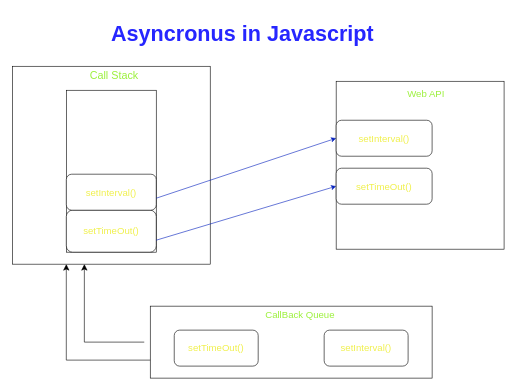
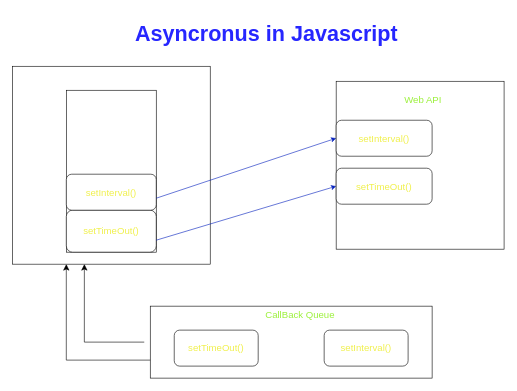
(258, 36) -> (282, 36)
(114, 75) -> none
(426, 93) -> (423, 99)
